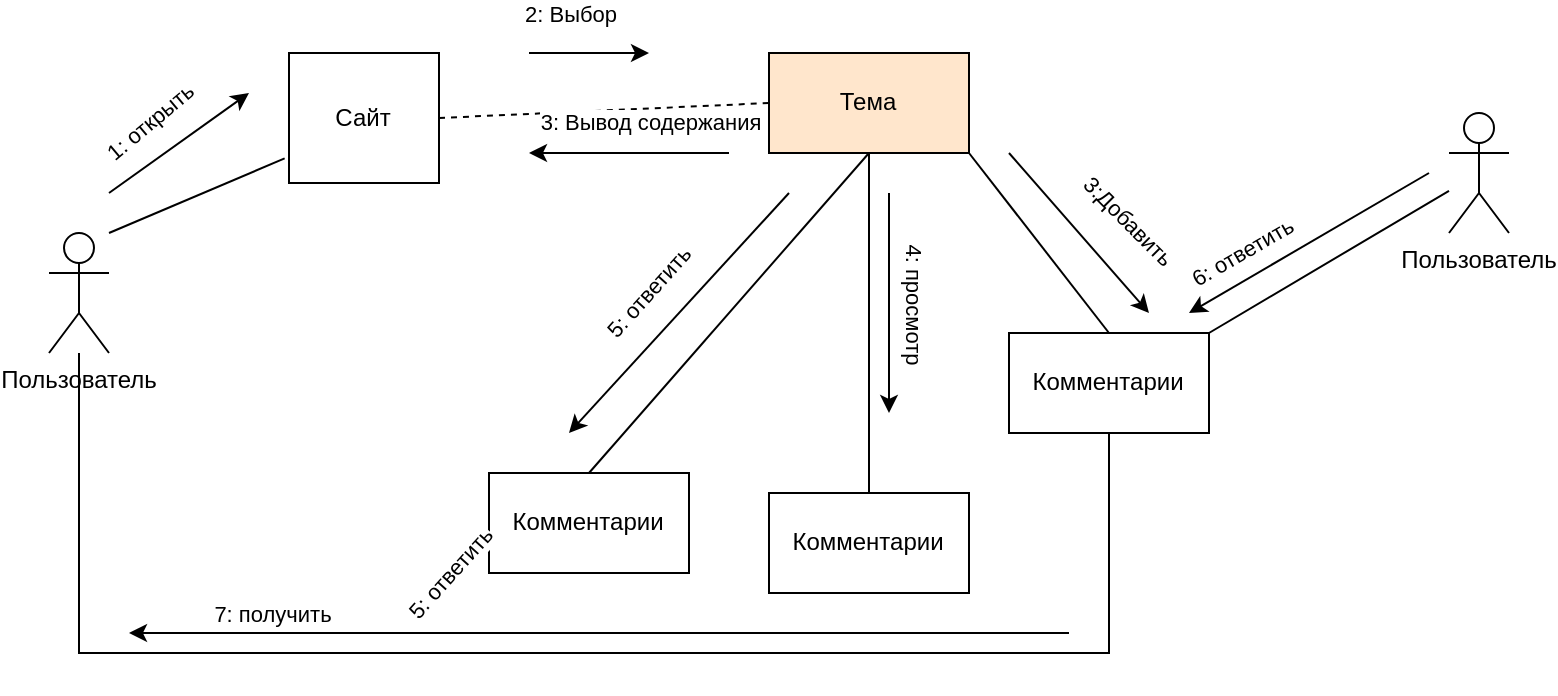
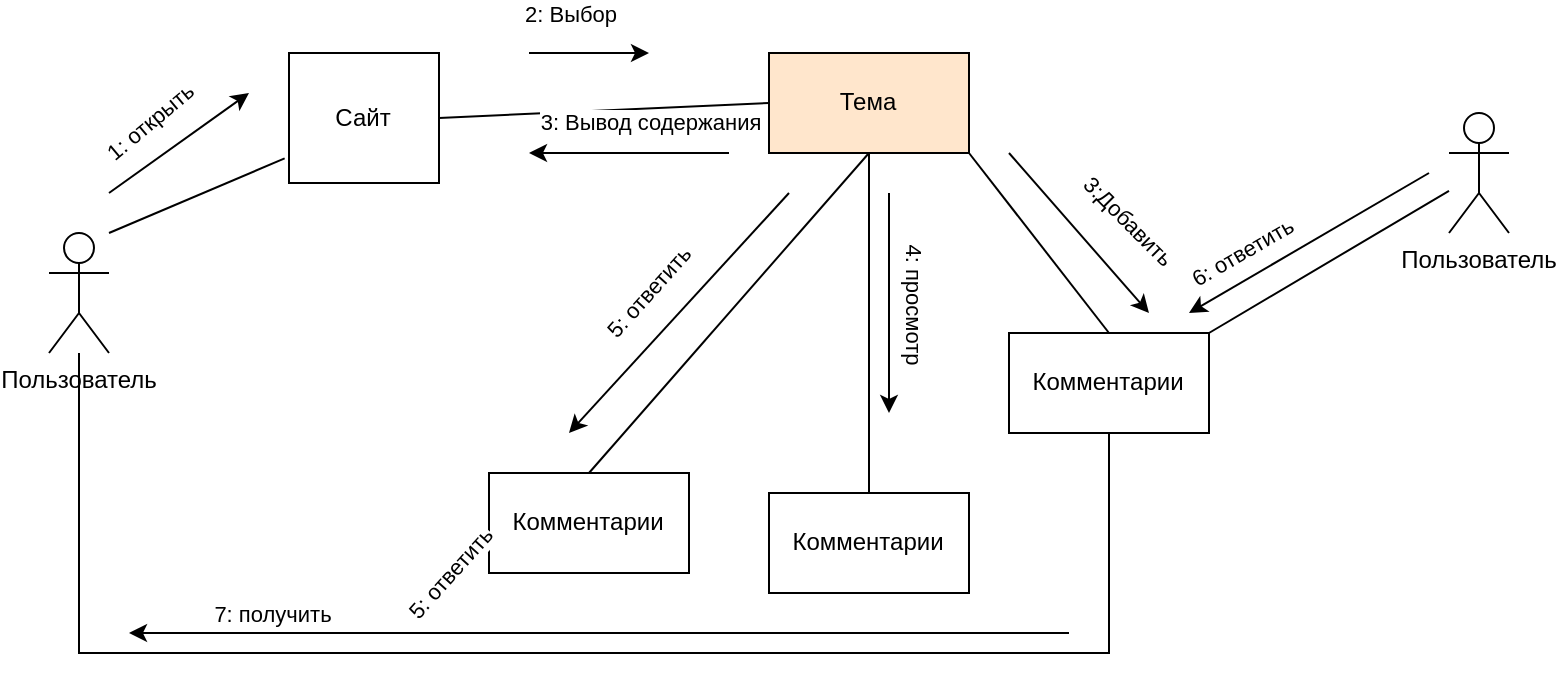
(683, 107) -> (683, 107)
